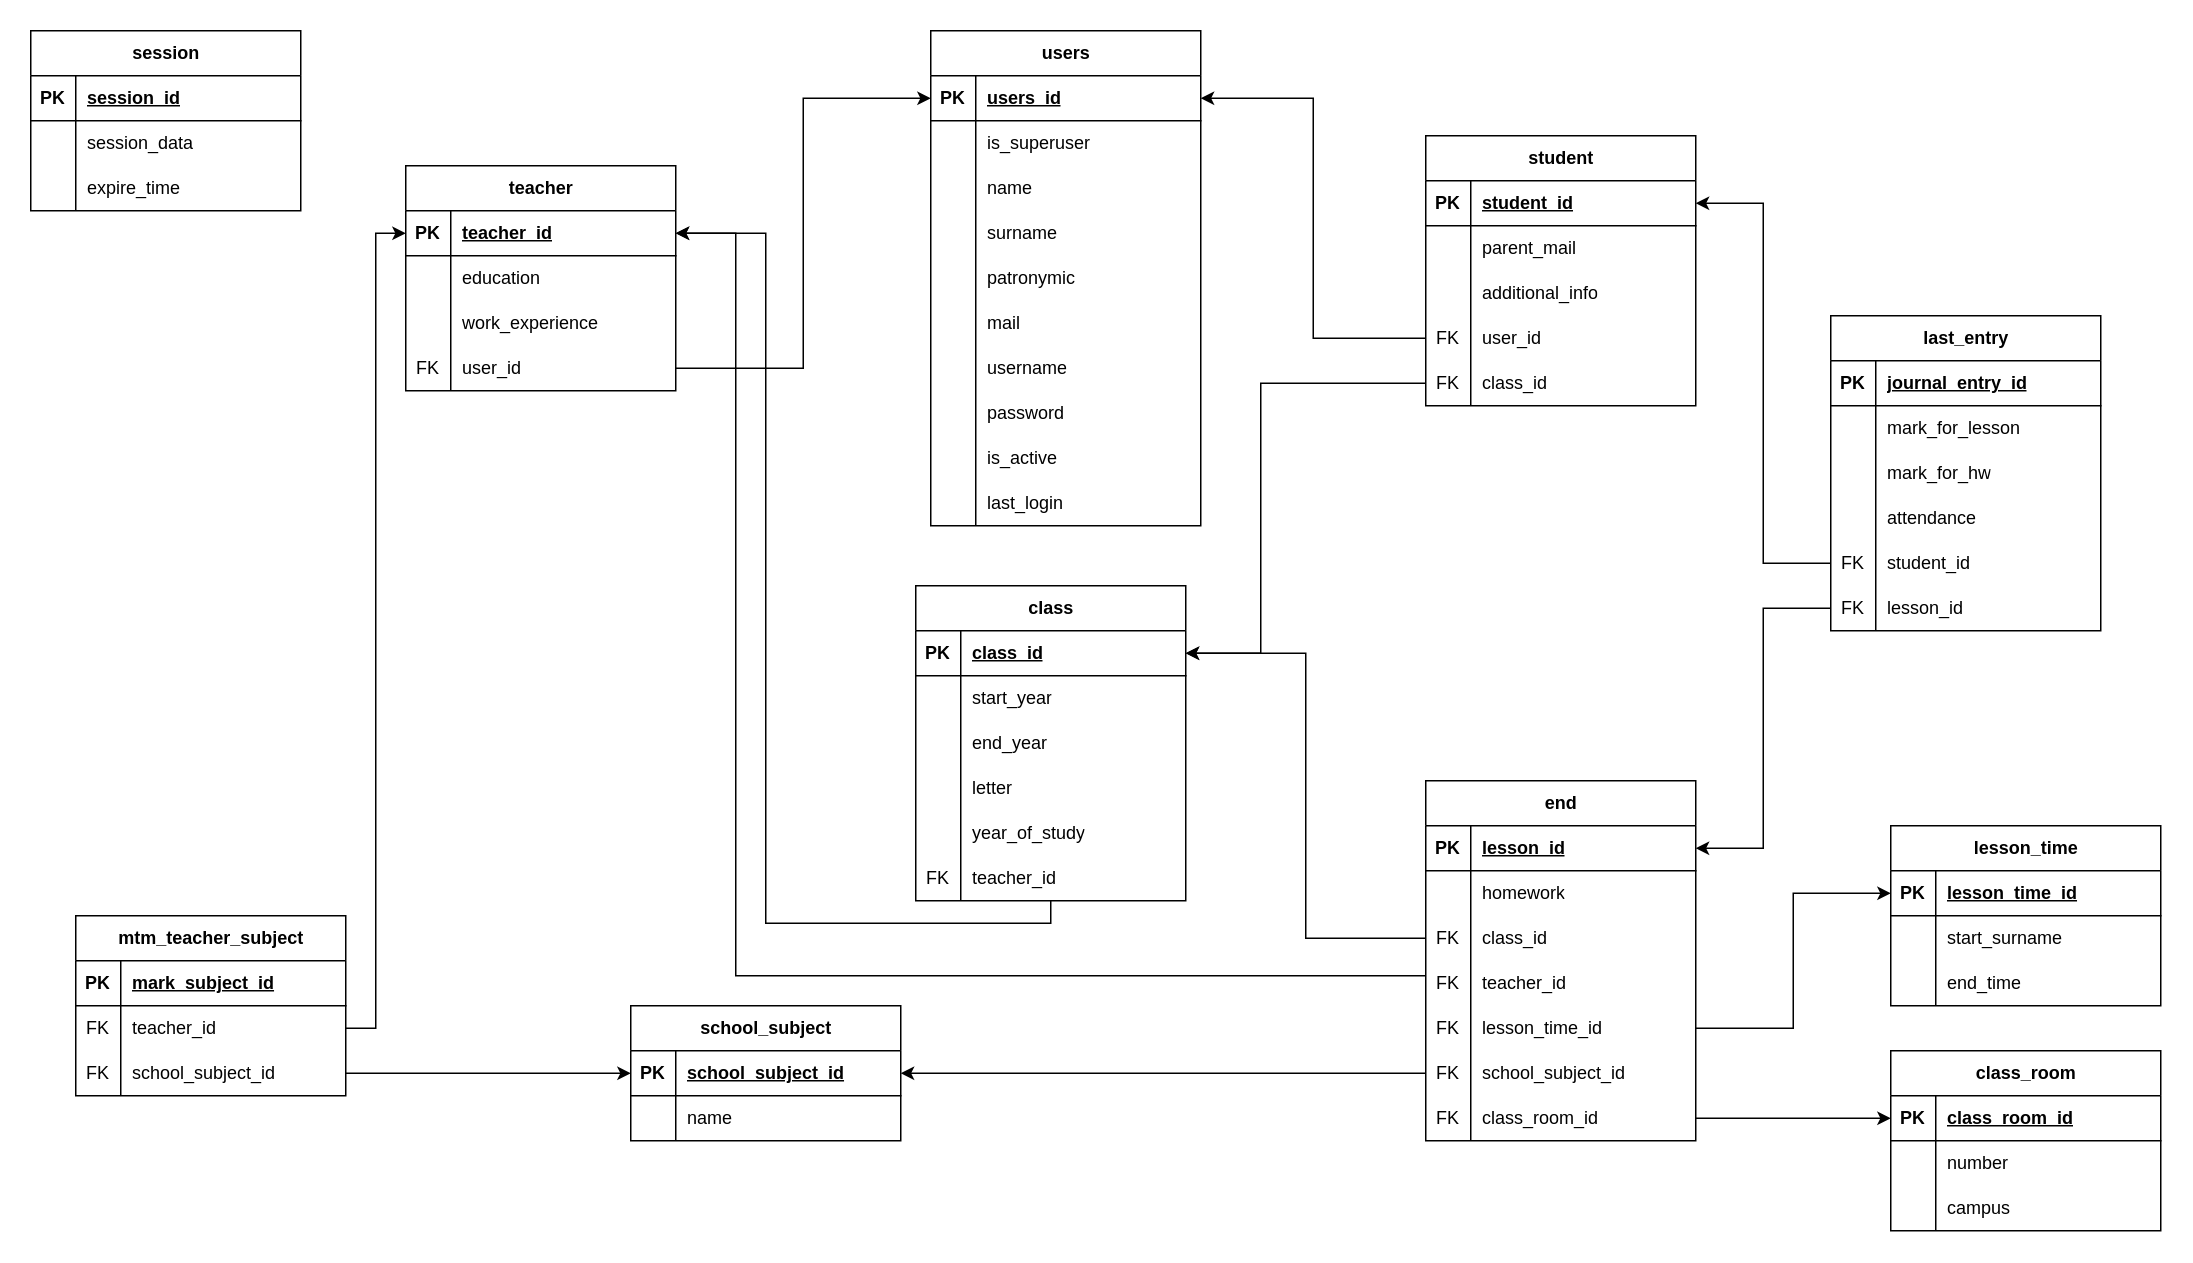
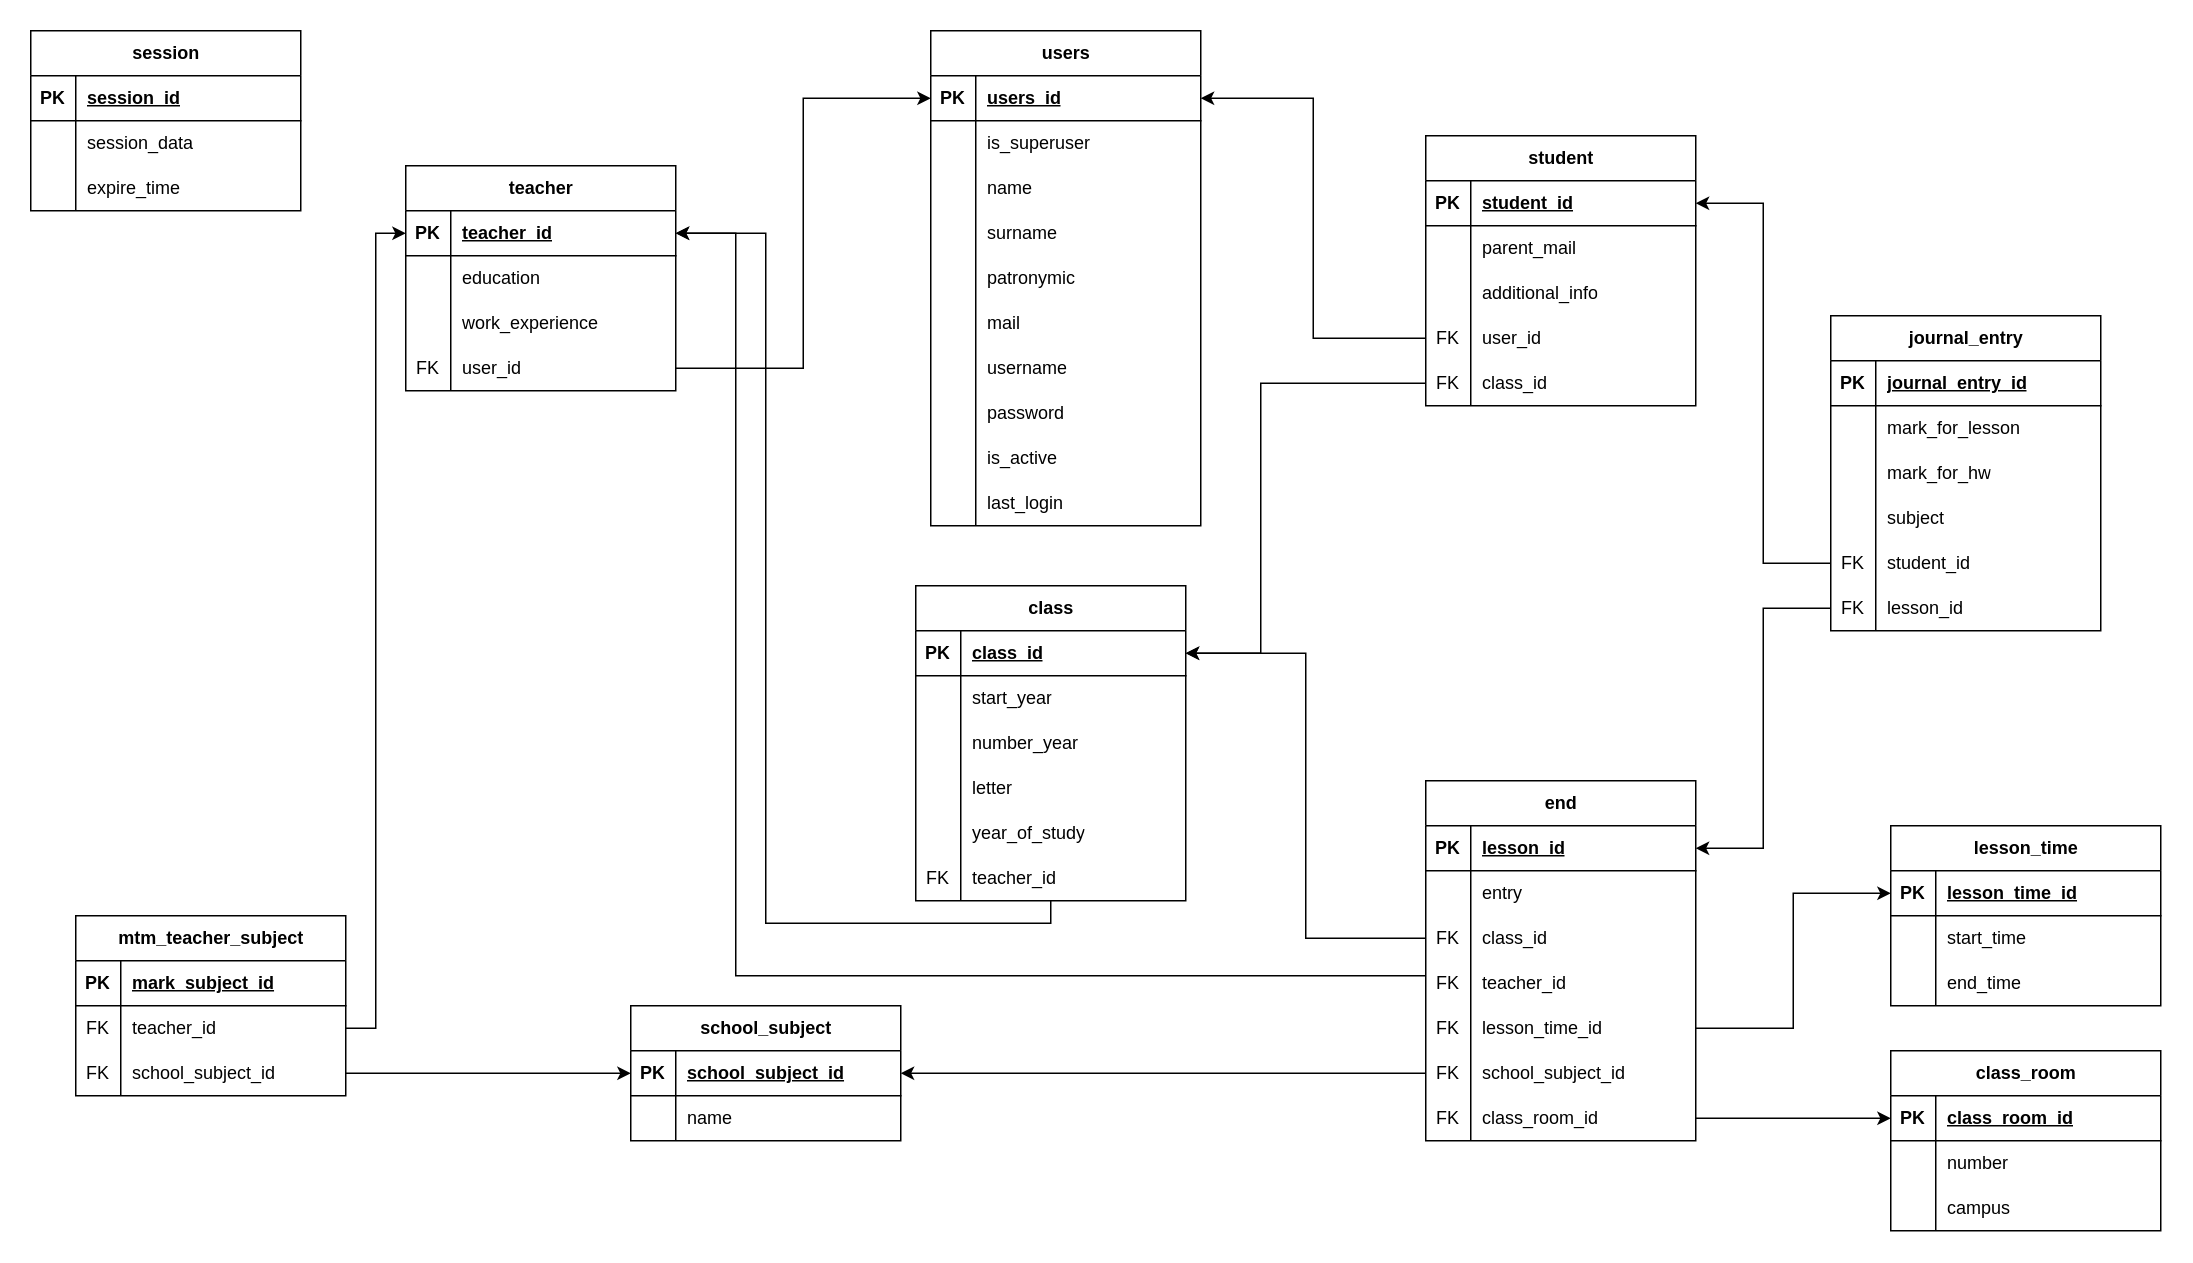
(1967, 338) -> (1967, 338)
(1938, 518) -> (1923, 518)
(1013, 743) -> (1028, 743)
(1523, 893) -> (1508, 893)
(2013, 938) -> (1996, 938)
